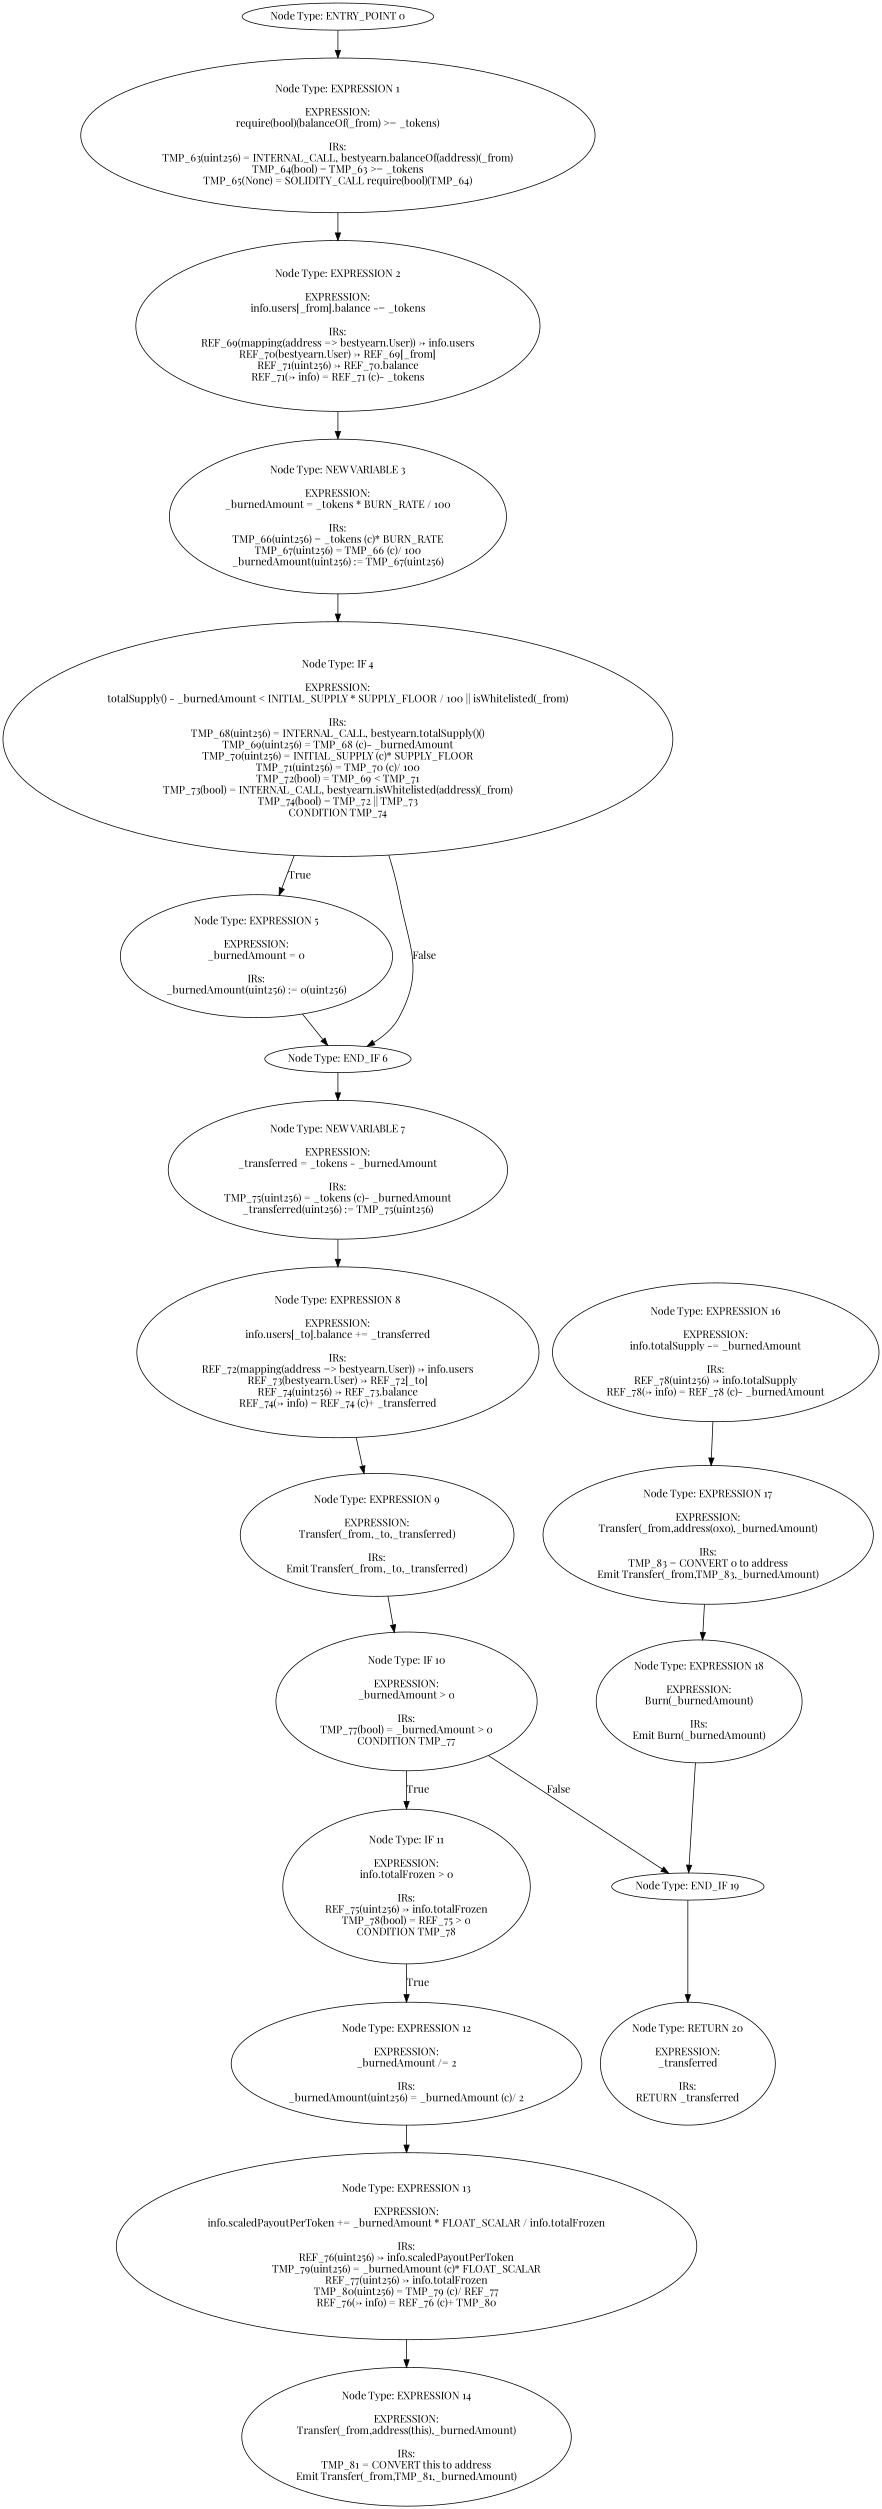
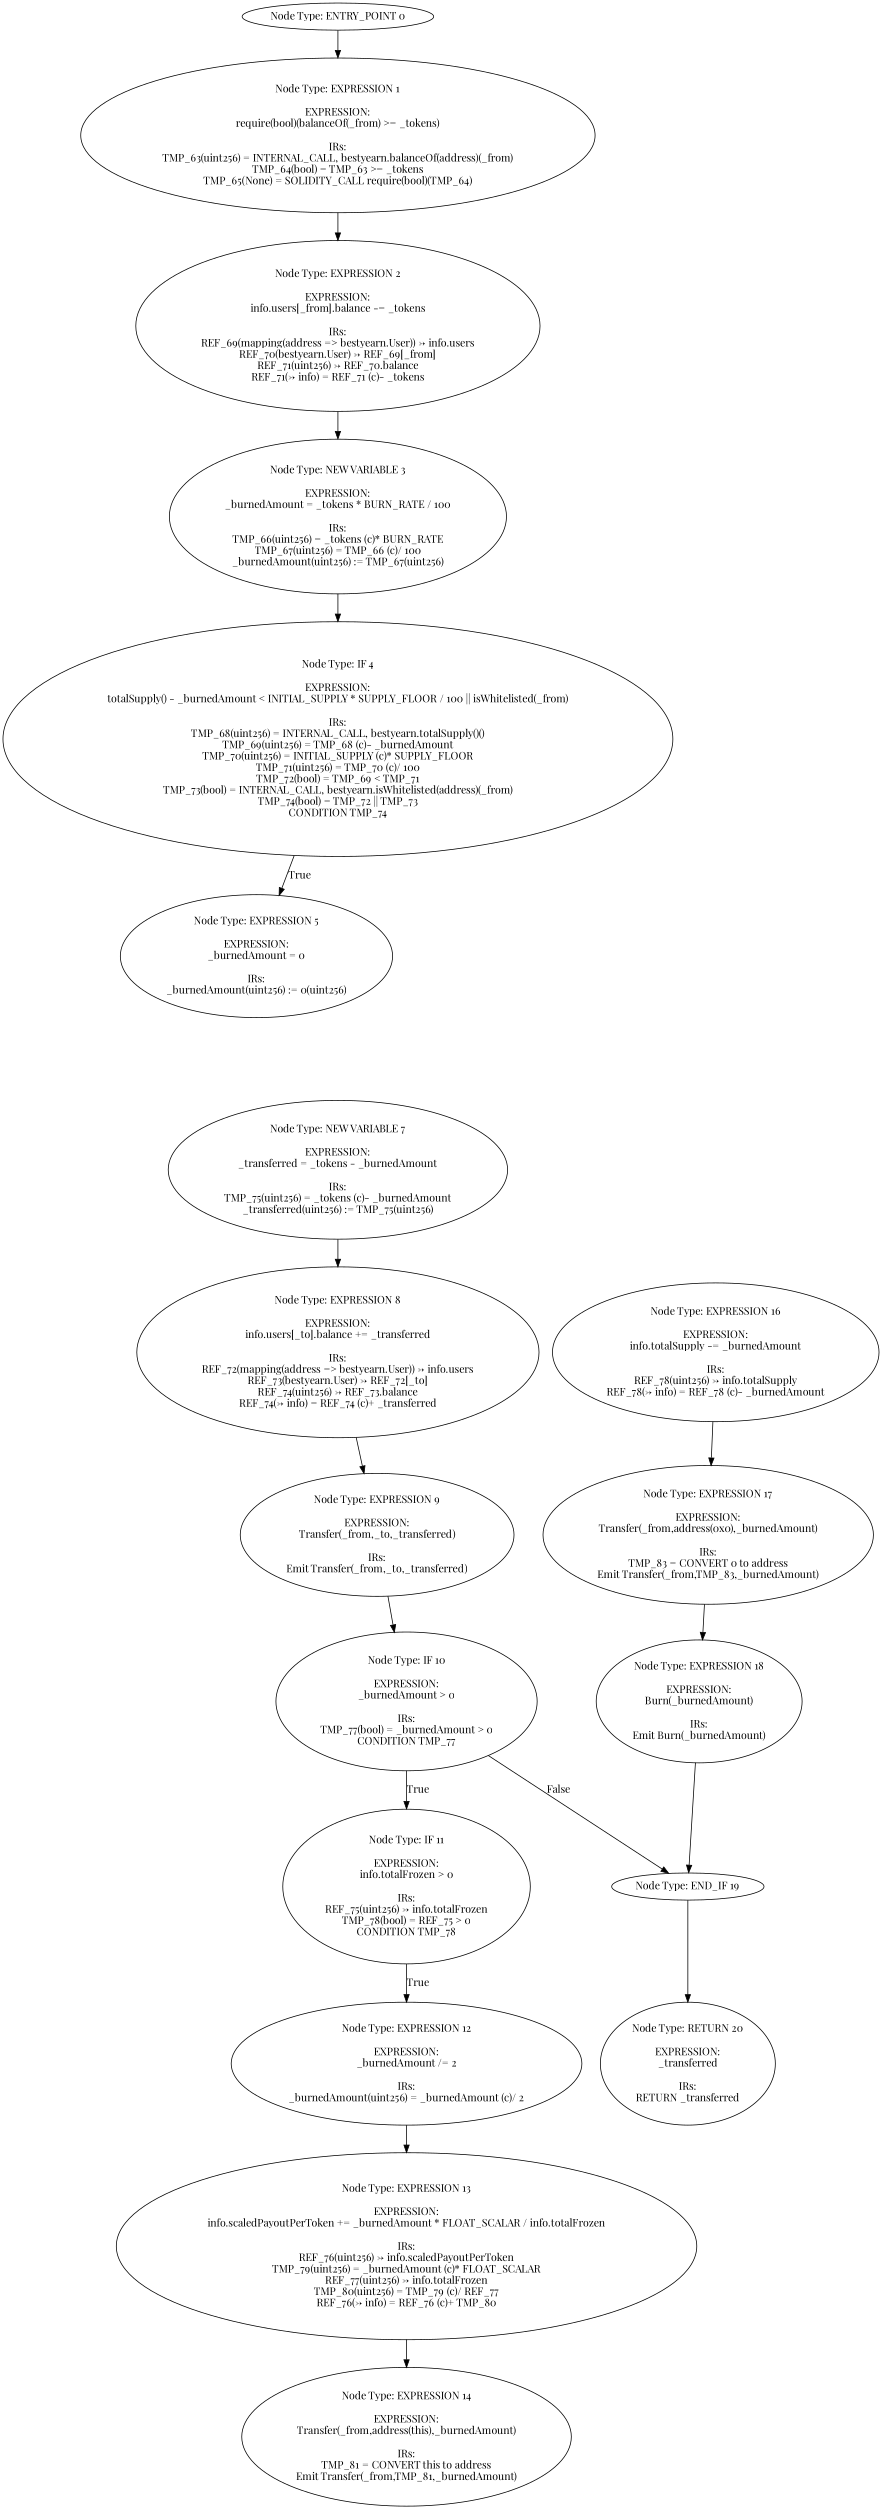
(338, 1059) -> none
